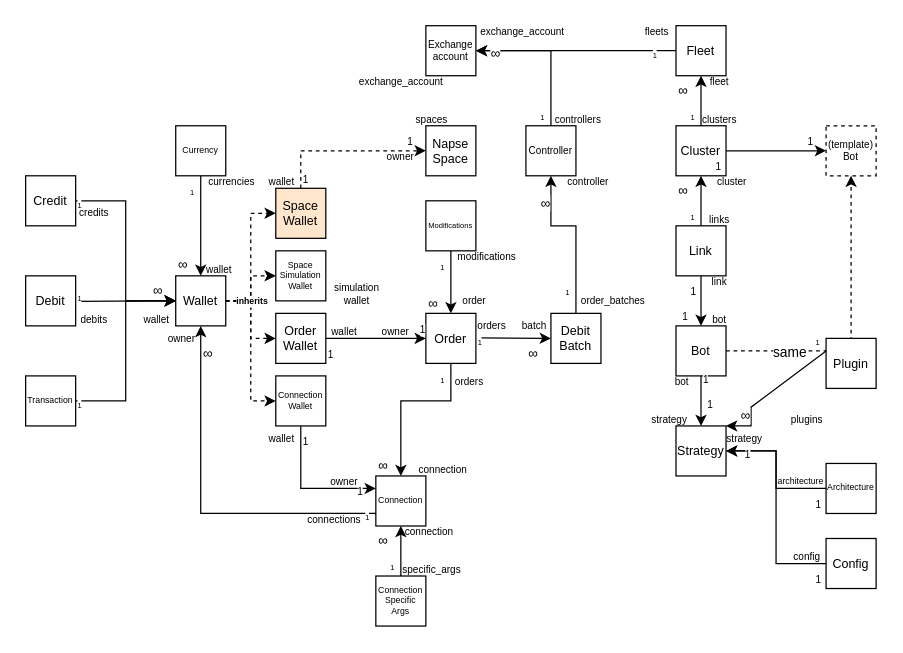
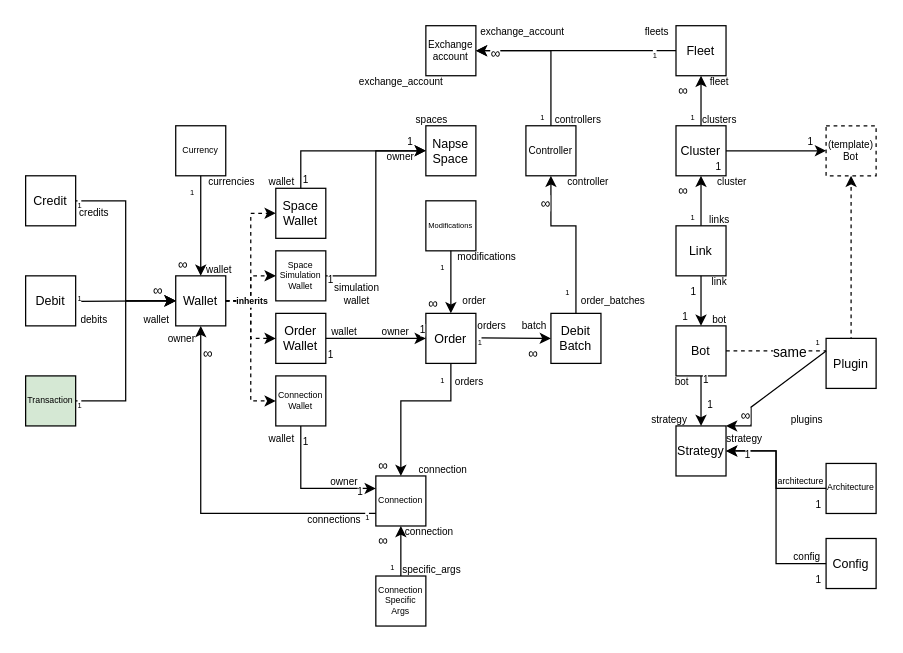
(319, 151) -> (319, 151)
(301, 213) -> (301, 213)
none -> (376, 240)
(51, 401) -> (51, 401)
